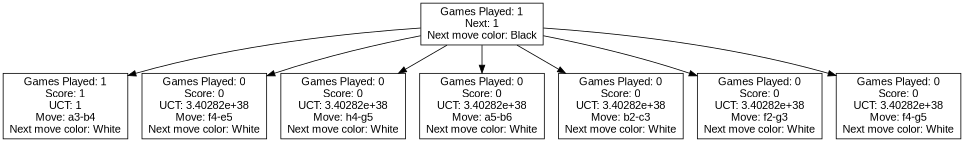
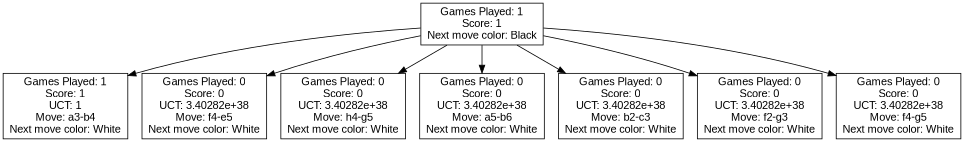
(482, 24) -> (482, 24)
